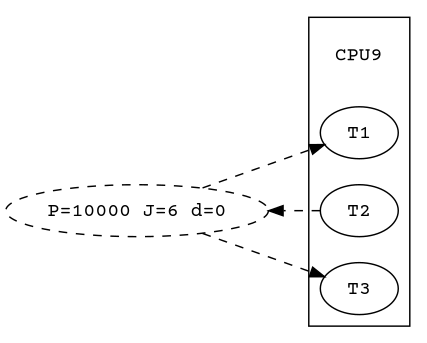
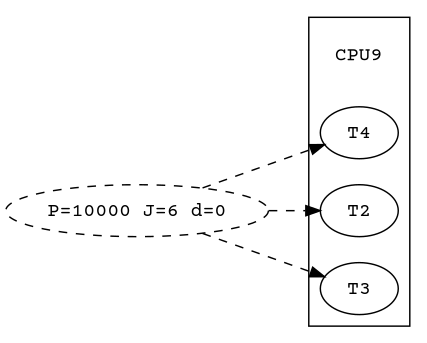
(359, 133) -> (359, 133)
(300, 211) -> (287, 211)
